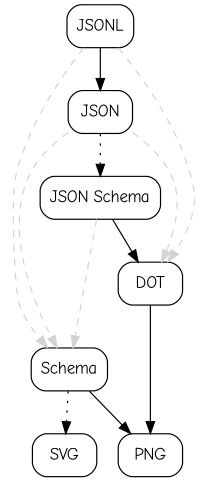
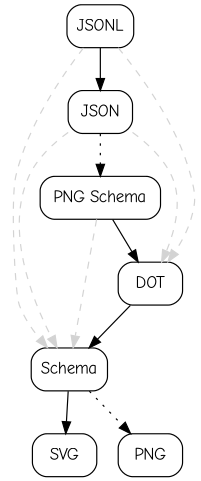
(100, 198) -> (100, 198)
(150, 363) -> (114, 322)
(67, 406) -> (67, 406)
(106, 408) -> (106, 408)
